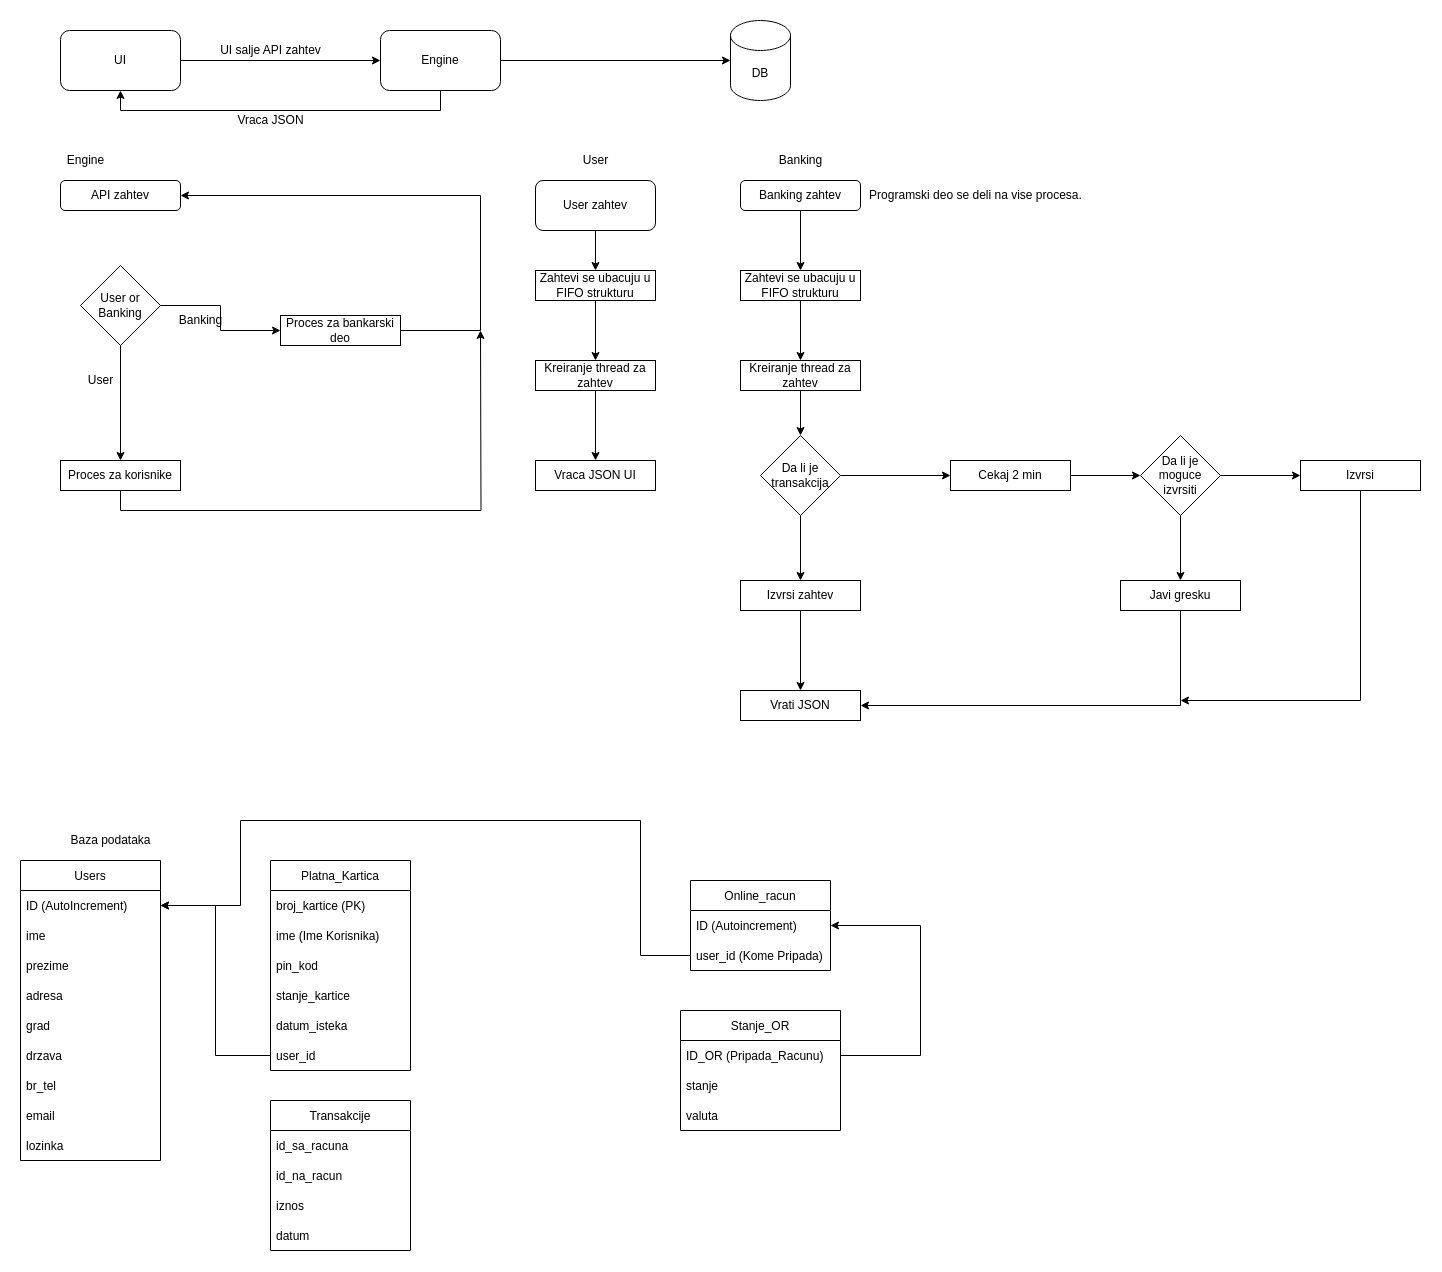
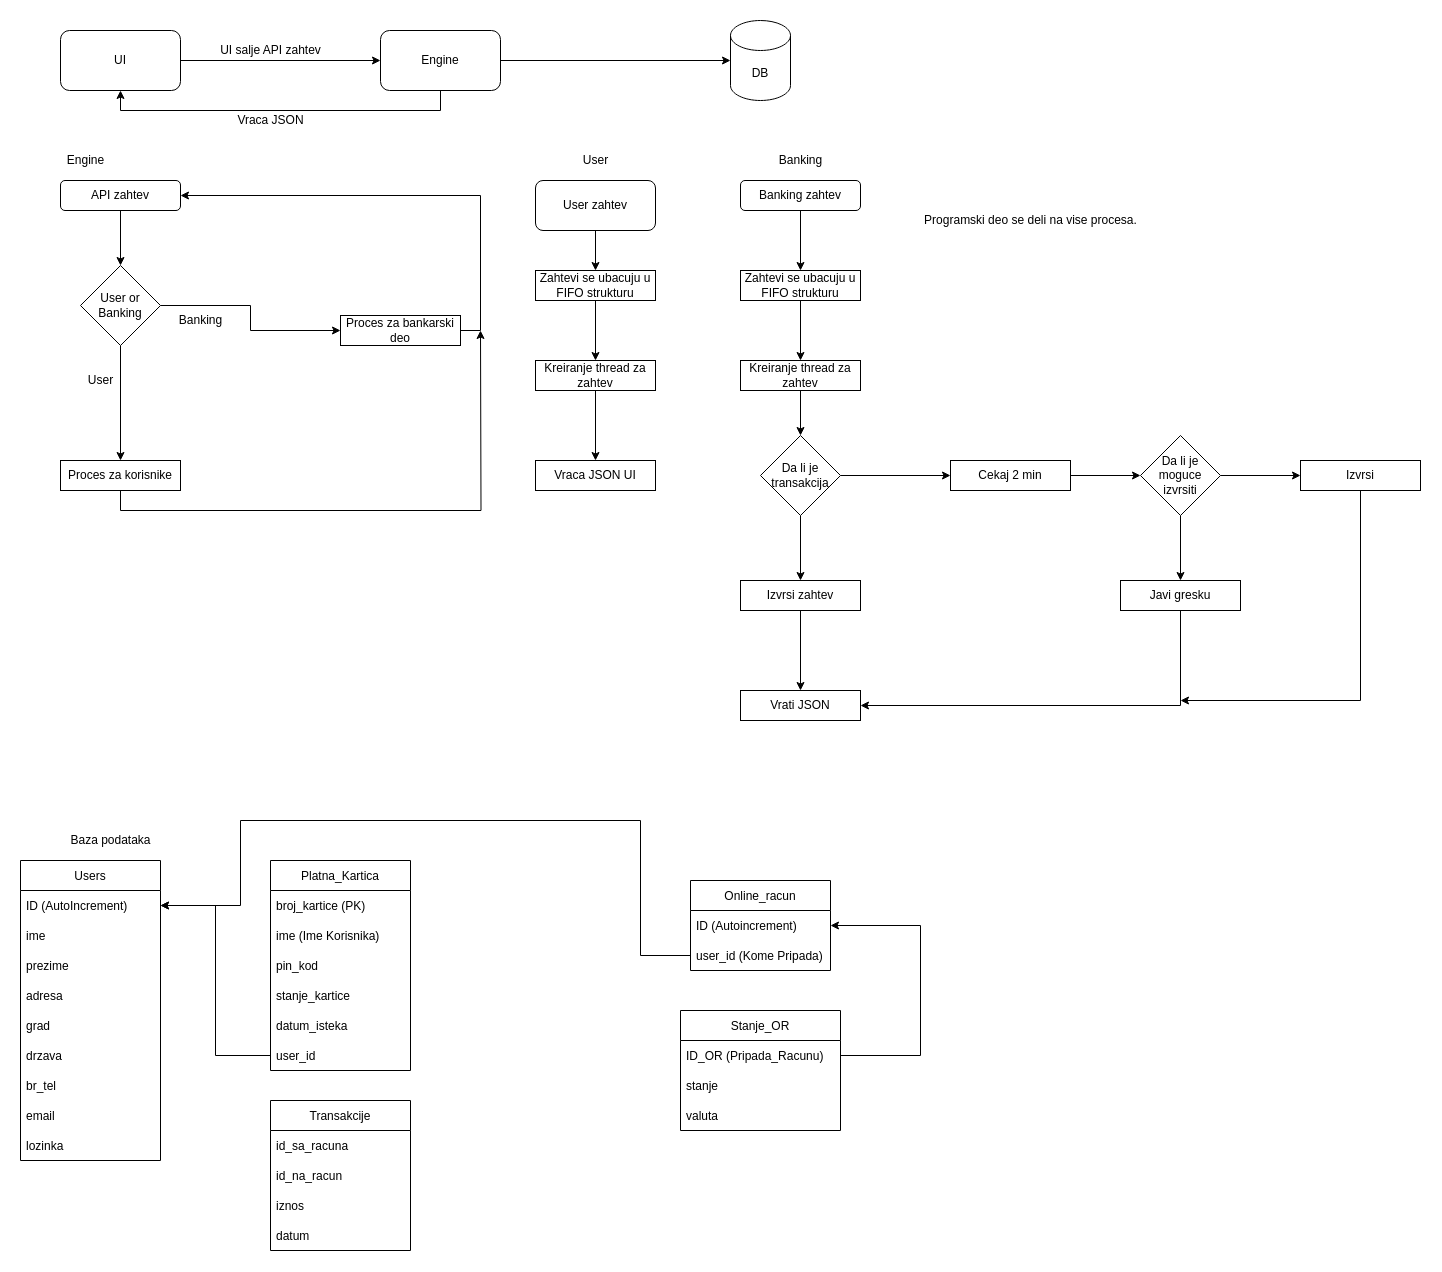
(976, 196) -> (1031, 221)
none -> (121, 235)
(341, 331) -> (401, 331)
